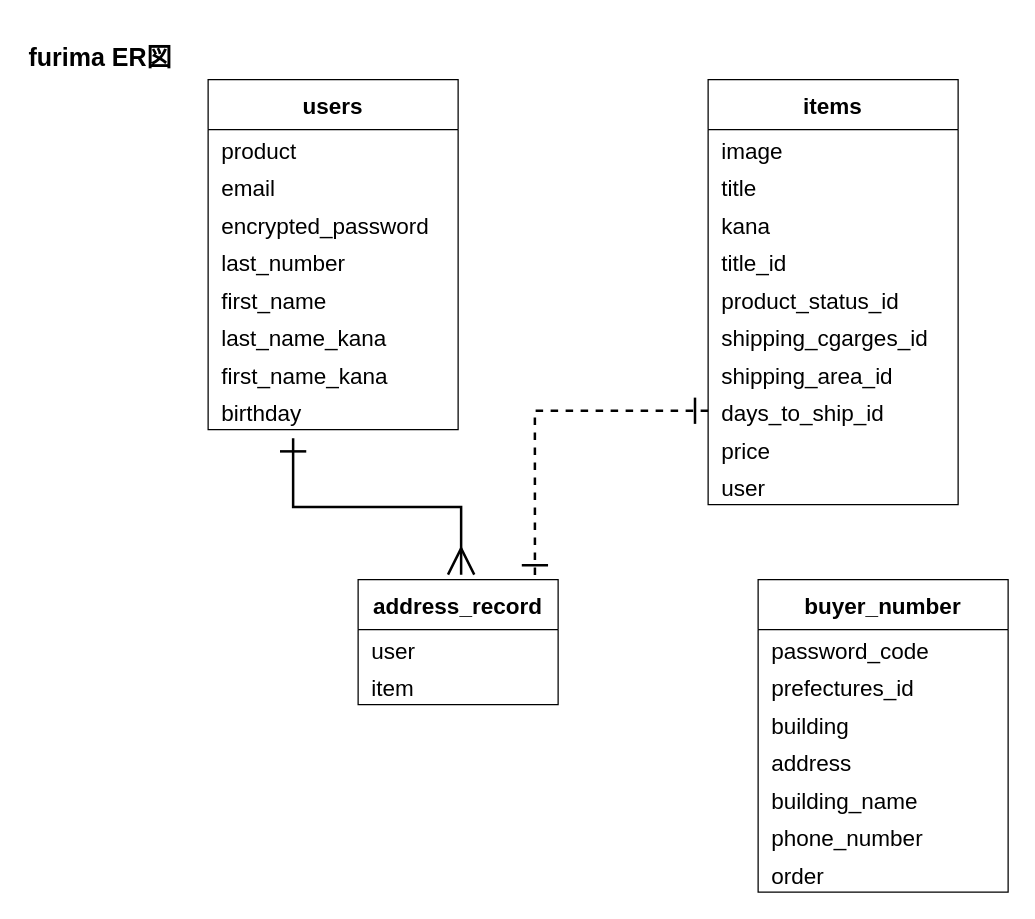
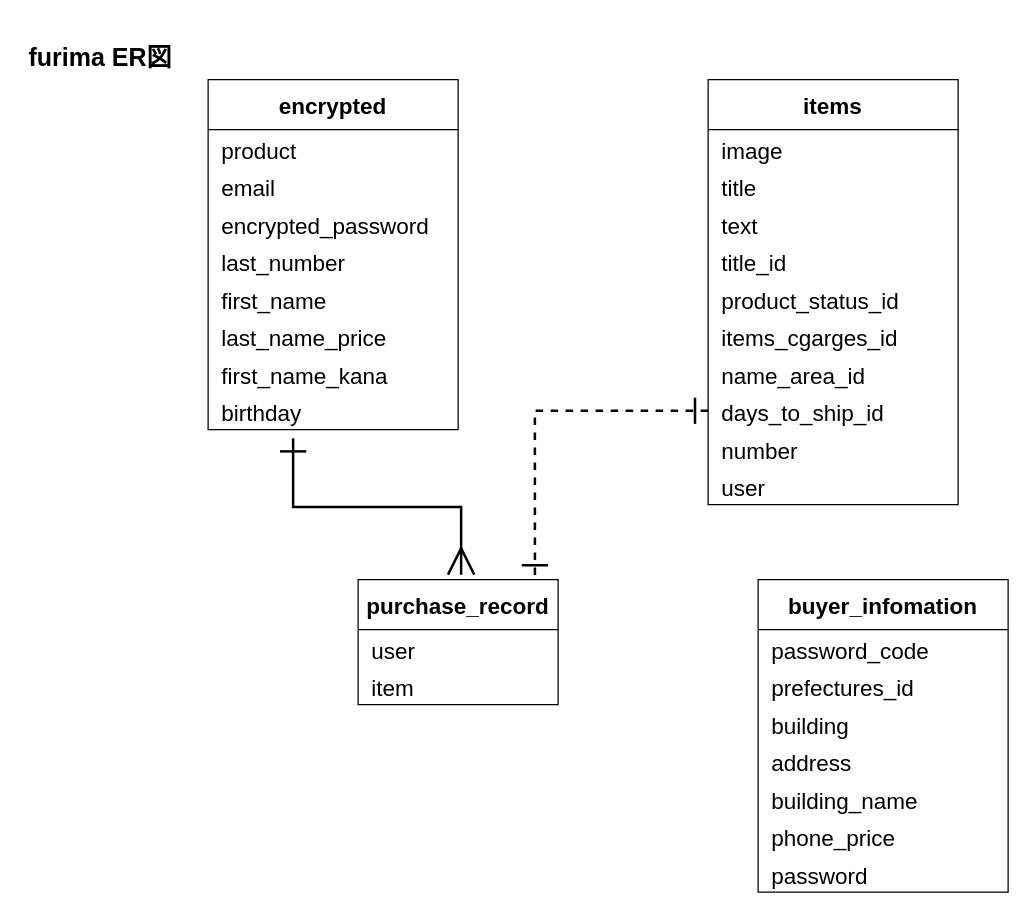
(333, 106) -> (333, 106)
(740, 226) -> (740, 226)
(300, 339) -> (304, 339)
(826, 339) -> (810, 339)
(807, 376) -> (788, 376)
(744, 451) -> (753, 451)
(458, 606) -> (458, 606)
(883, 606) -> (883, 606)
(841, 839) -> (831, 839)
(797, 876) -> (815, 876)
